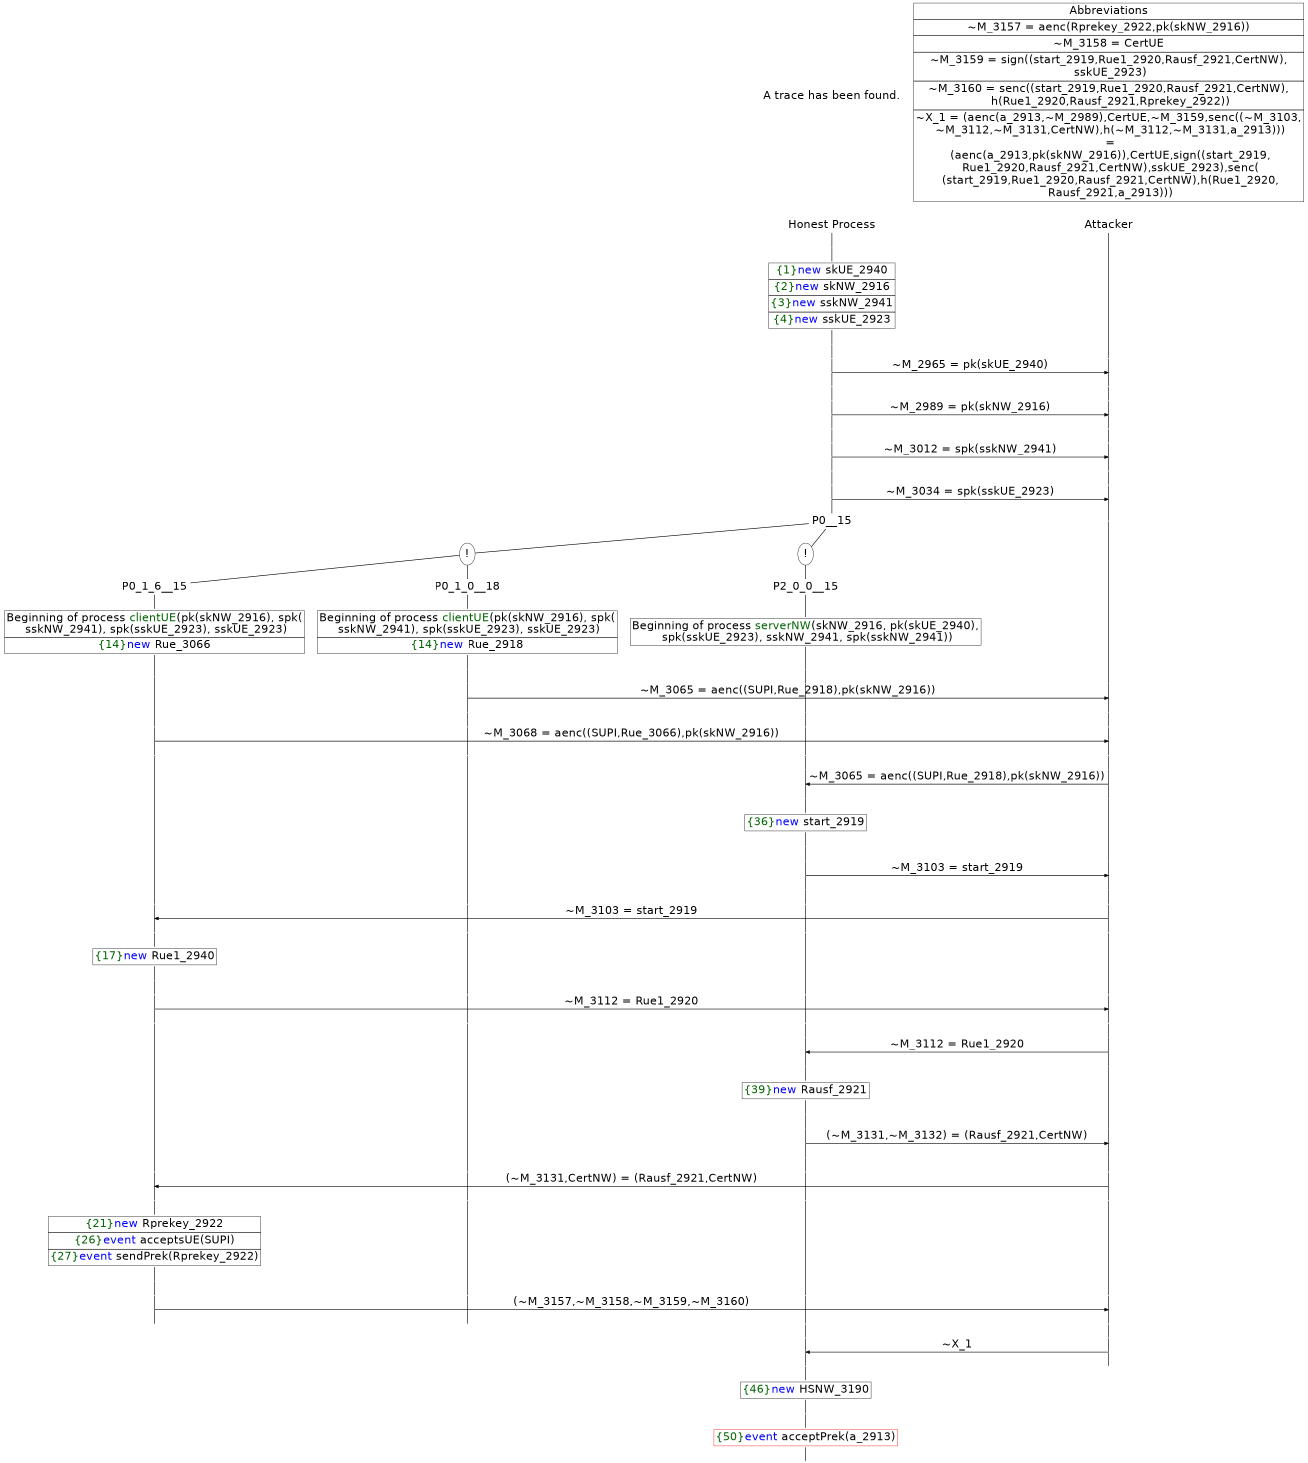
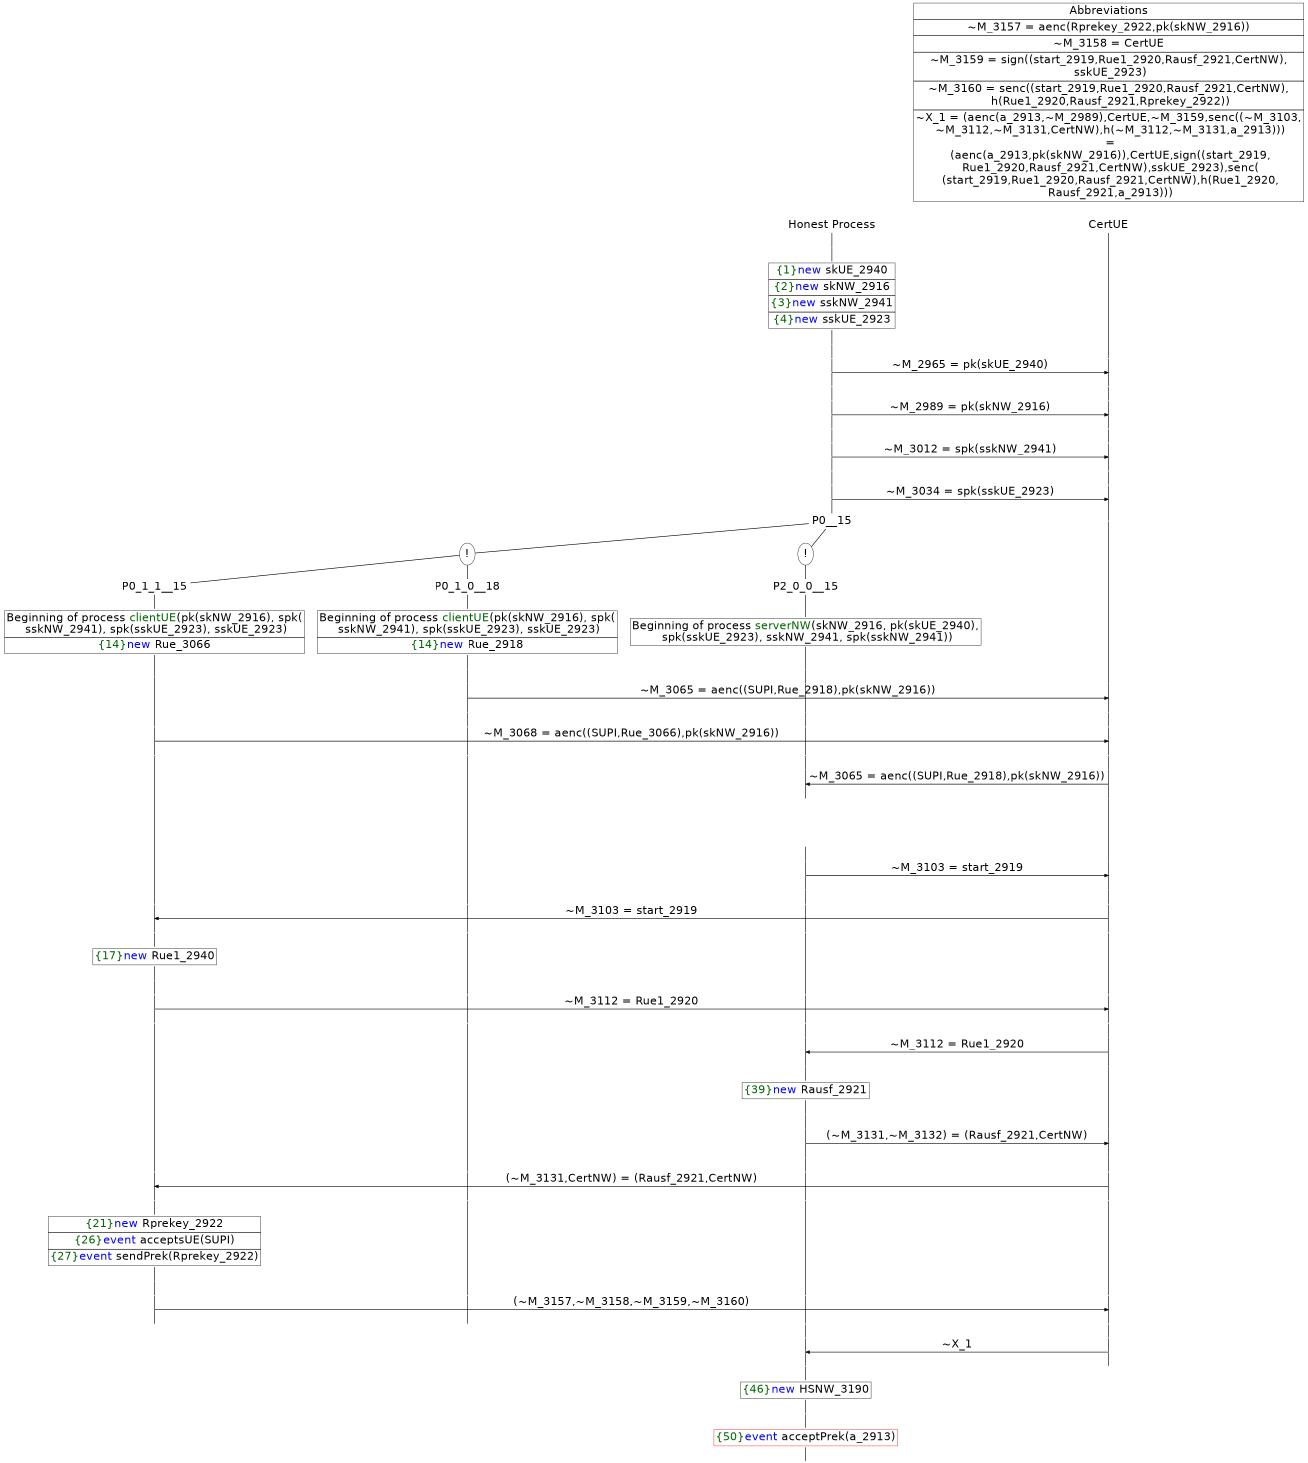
(832, 102) -> none
(1109, 225) -> (1109, 225)
(155, 587) -> (155, 587)
(806, 823) -> none
